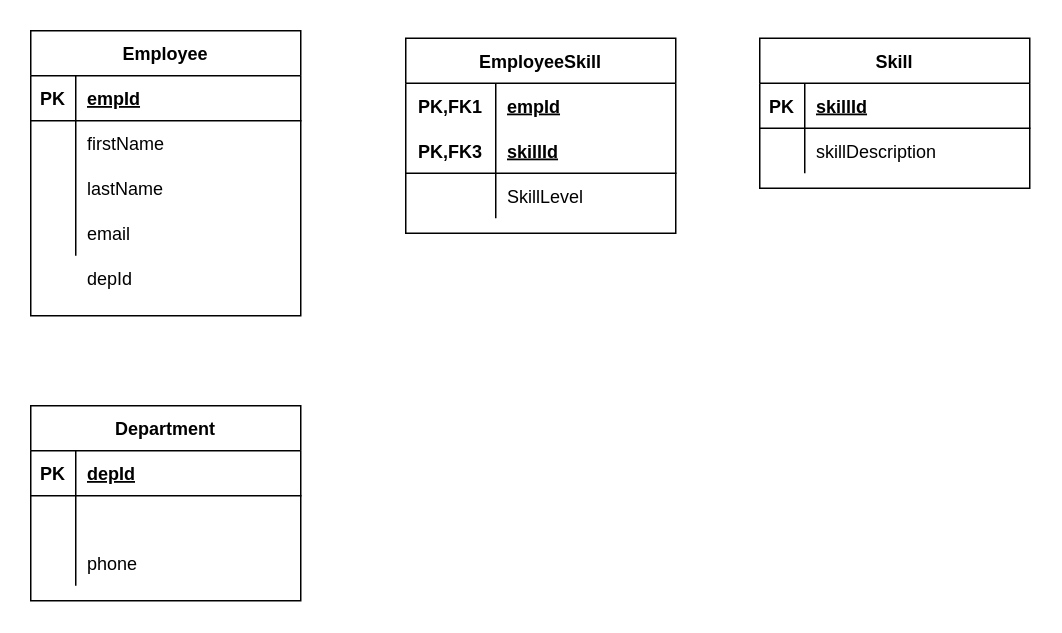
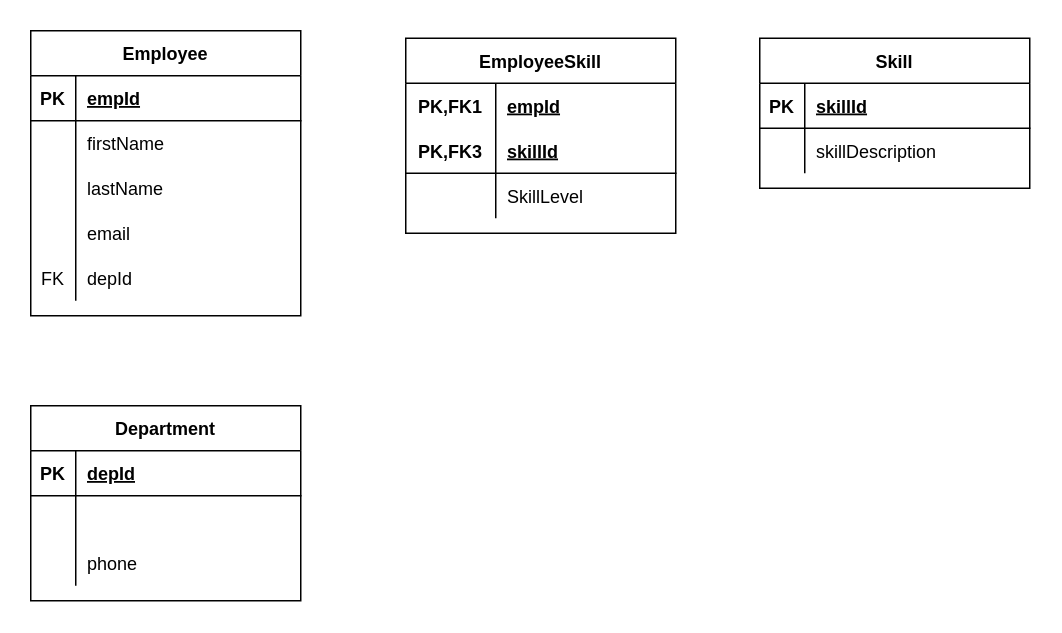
none -> (53, 278)
